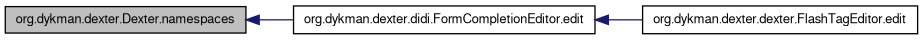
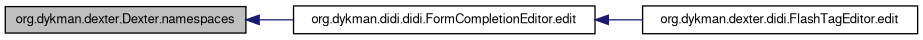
(444, 20) -> (444, 20)
(780, 20) -> (780, 20)
